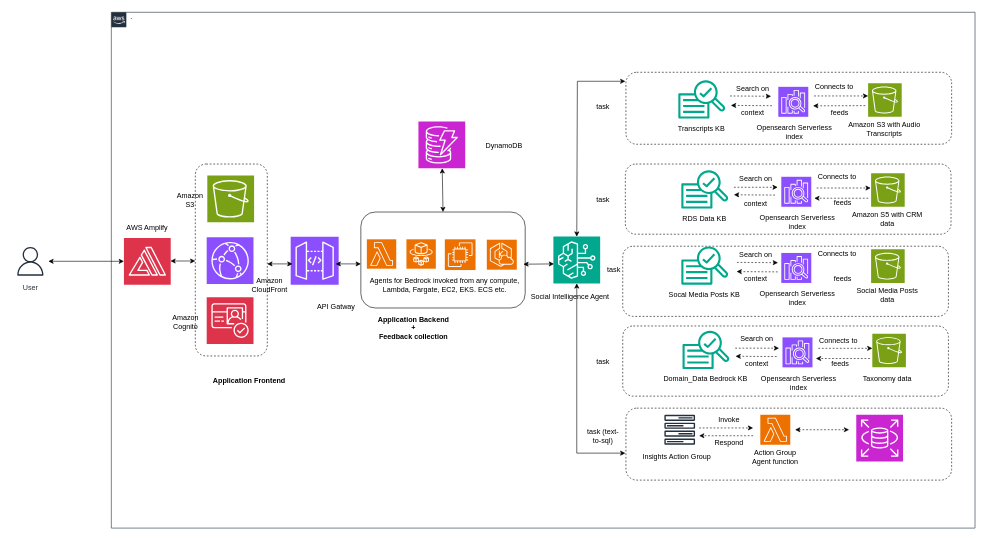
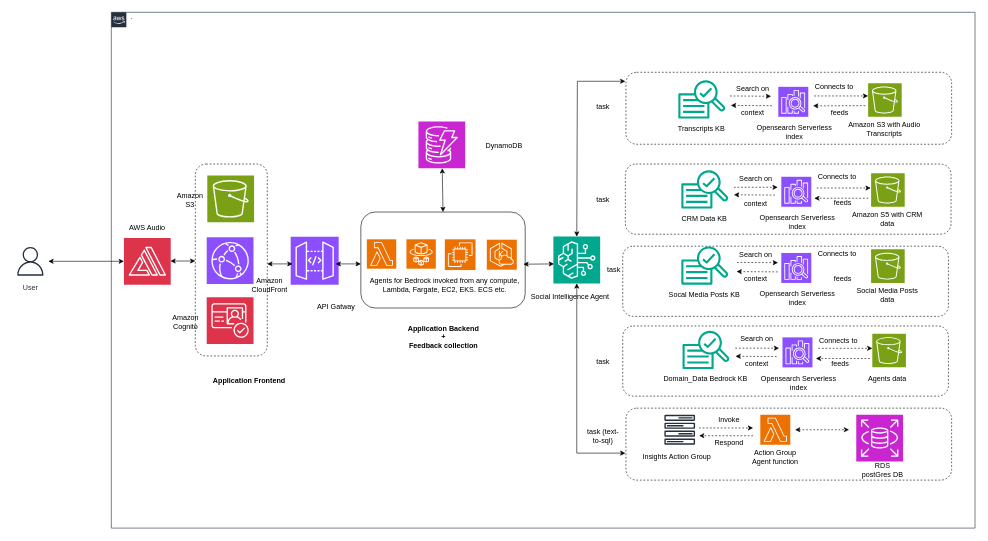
(705, 219) -> (705, 219)
(147, 228) -> (147, 228)
(414, 328) -> (444, 337)
(888, 380) -> (888, 380)
none -> (883, 471)
